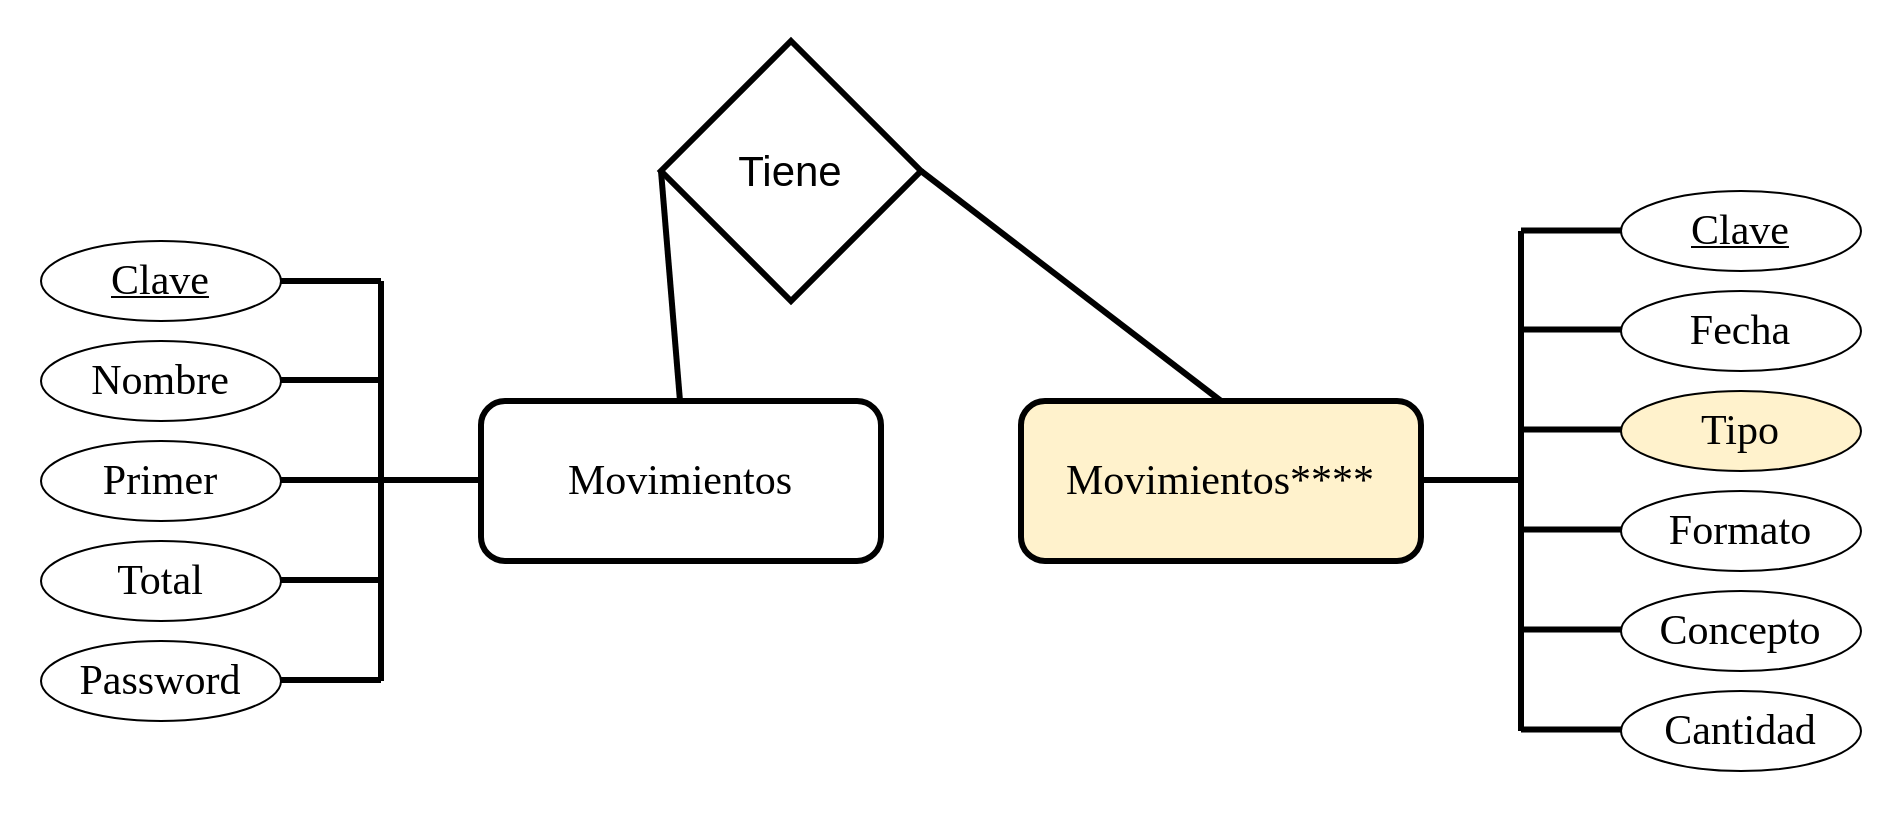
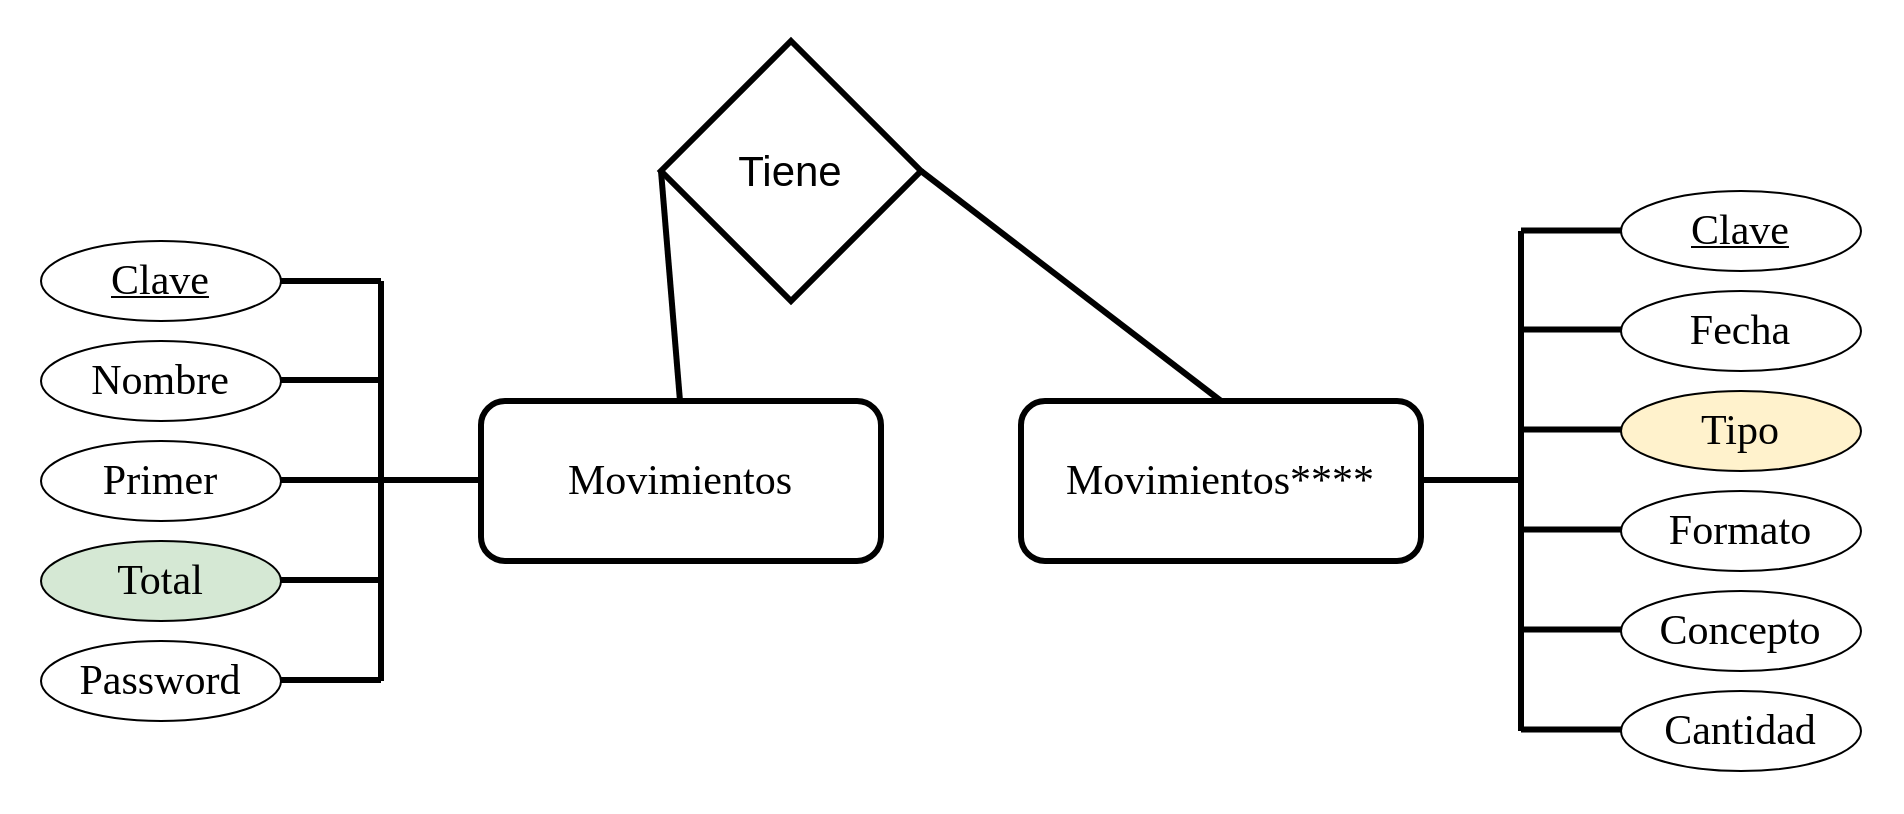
(1221, 481) -> (1221, 481)
(161, 581) -> (161, 581)
